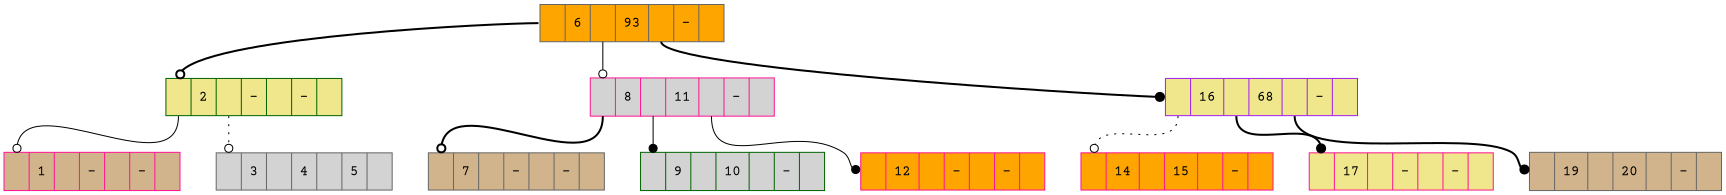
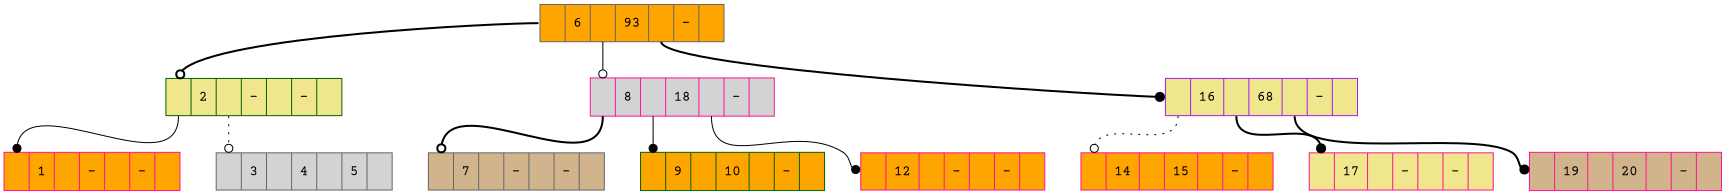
(682, 97) -> (682, 97)
(101, 135) -> (101, 135)
(92, 171) -> (92, 171)
(733, 171) -> (733, 171)
(1625, 171) -> (1625, 171)
